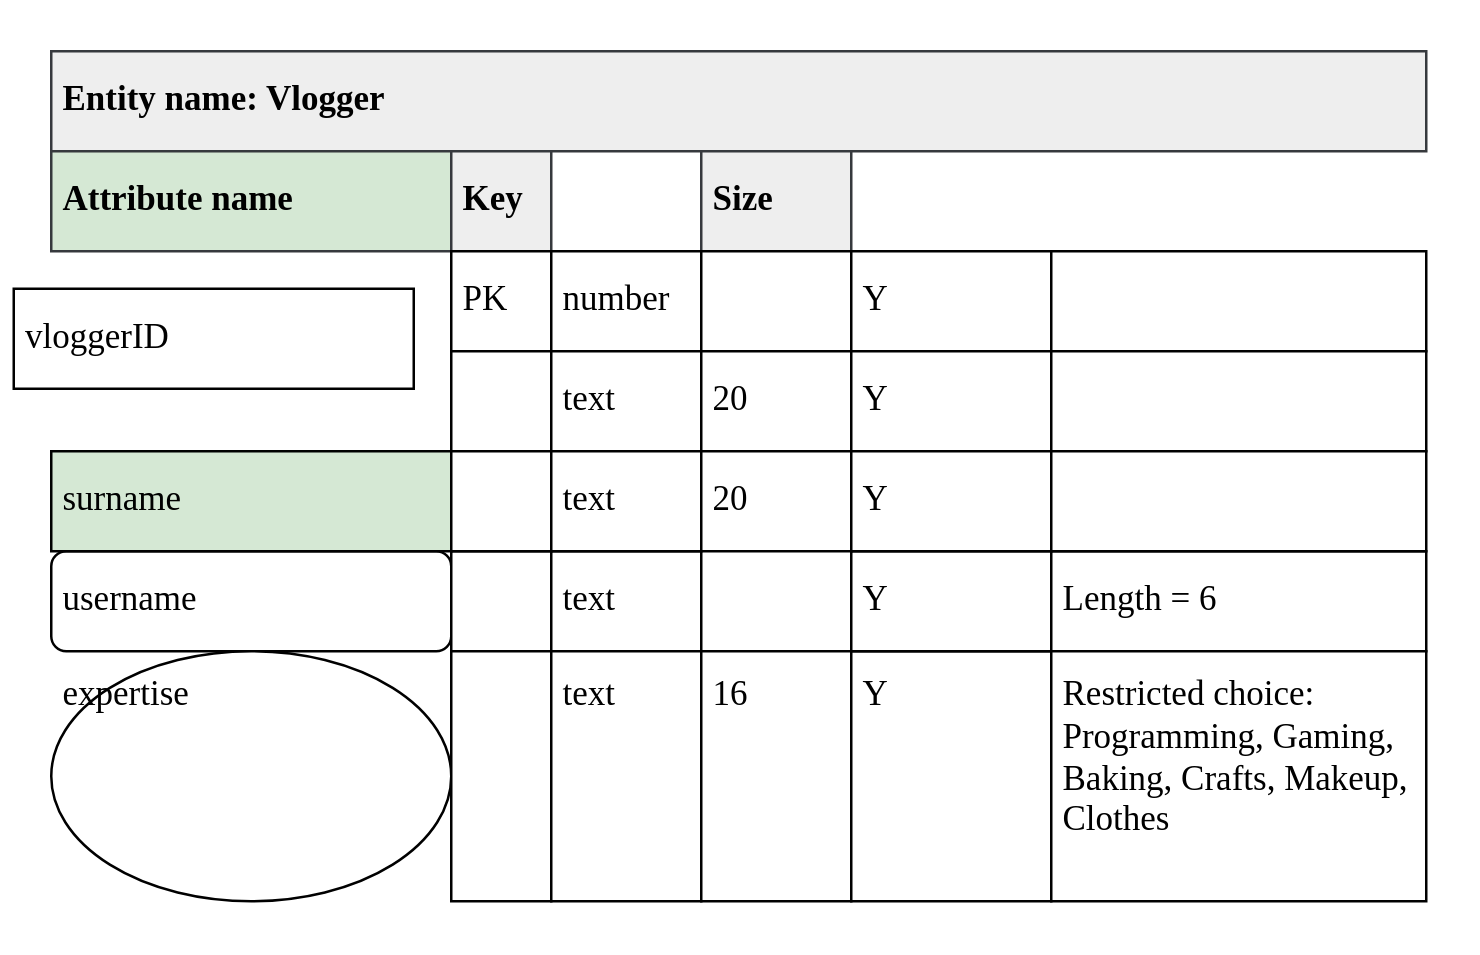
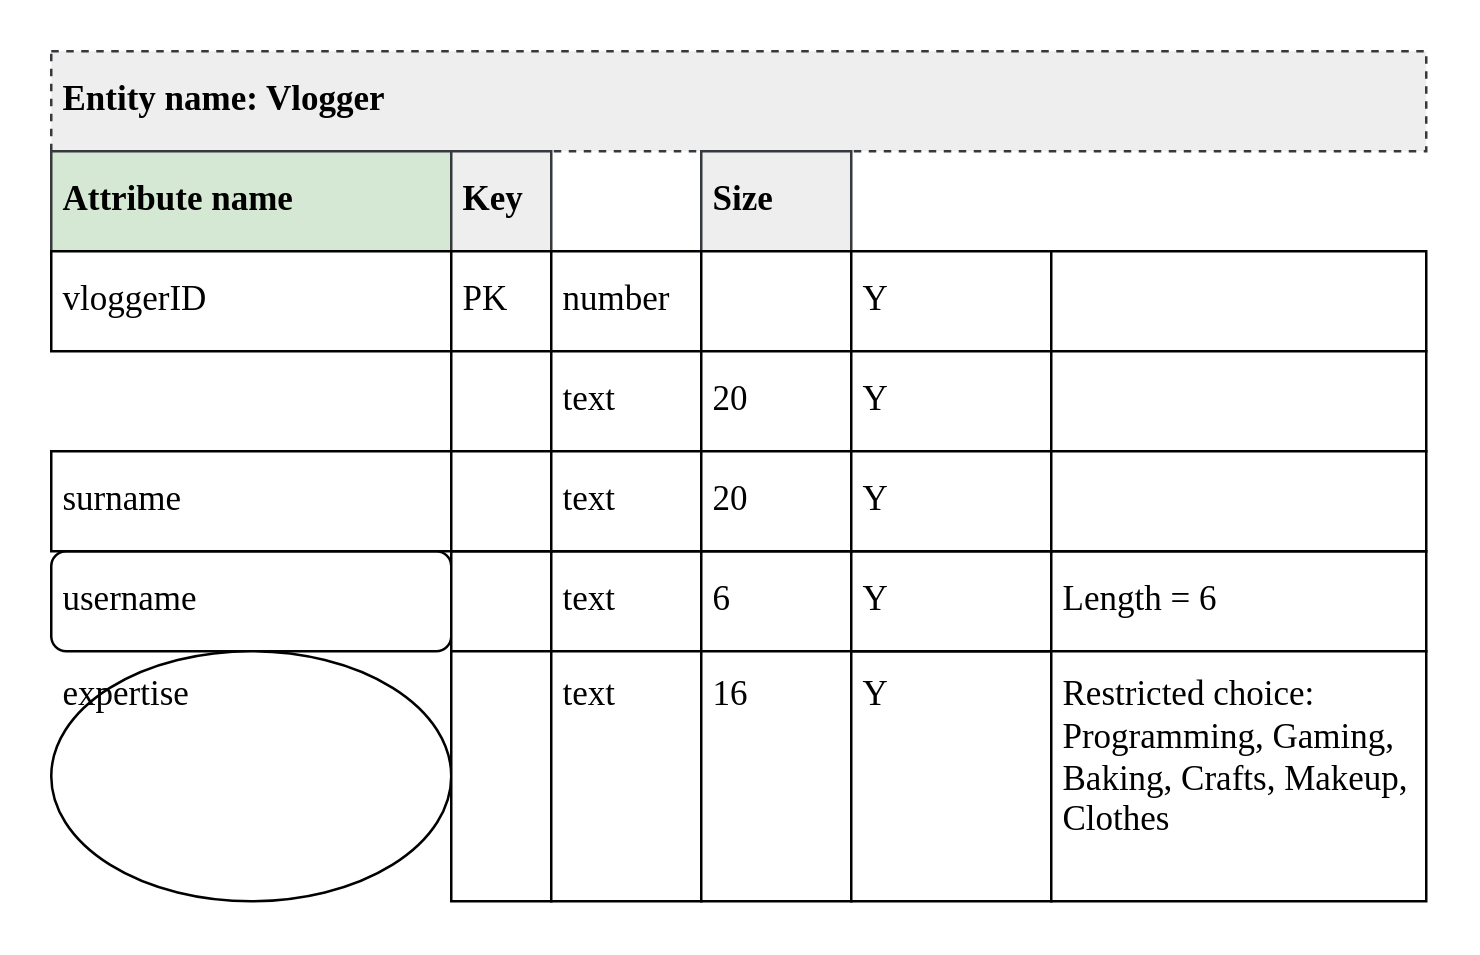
(739, 101) -> (739, 101)
(214, 339) -> (251, 301)
(251, 501) -> (251, 501)
none -> (776, 601)
